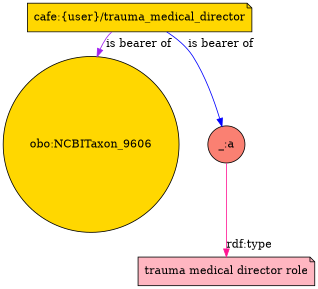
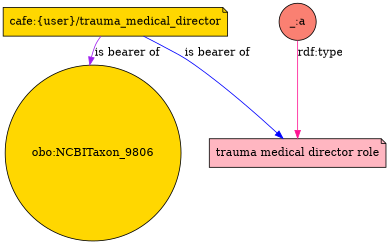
(201, 70) -> (214, 79)
(91, 144) -> (93, 153)
